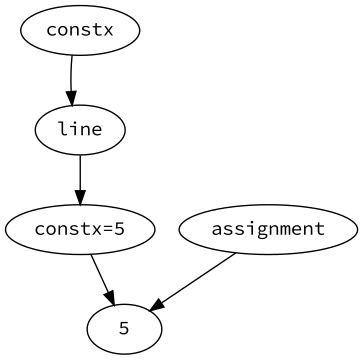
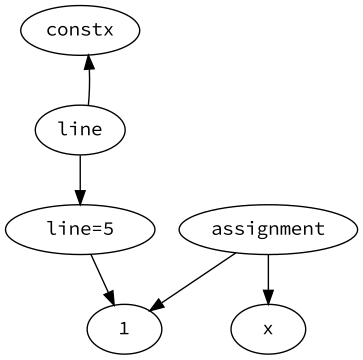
(71, 73) -> (89, 87)
(80, 230) -> (80, 230)
(124, 329) -> (124, 329)
none -> (268, 329)
